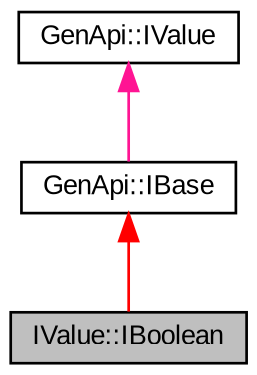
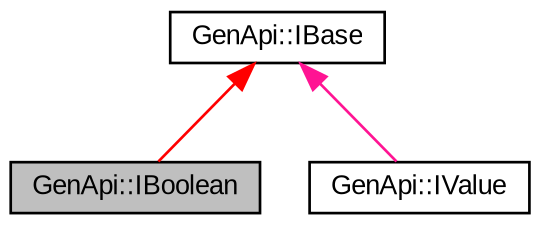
(129, 127) -> (358, 123)
(129, 338) -> (135, 188)
